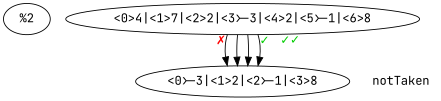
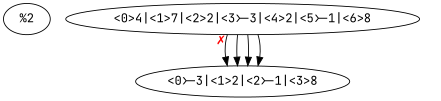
(401, 81) -> none
